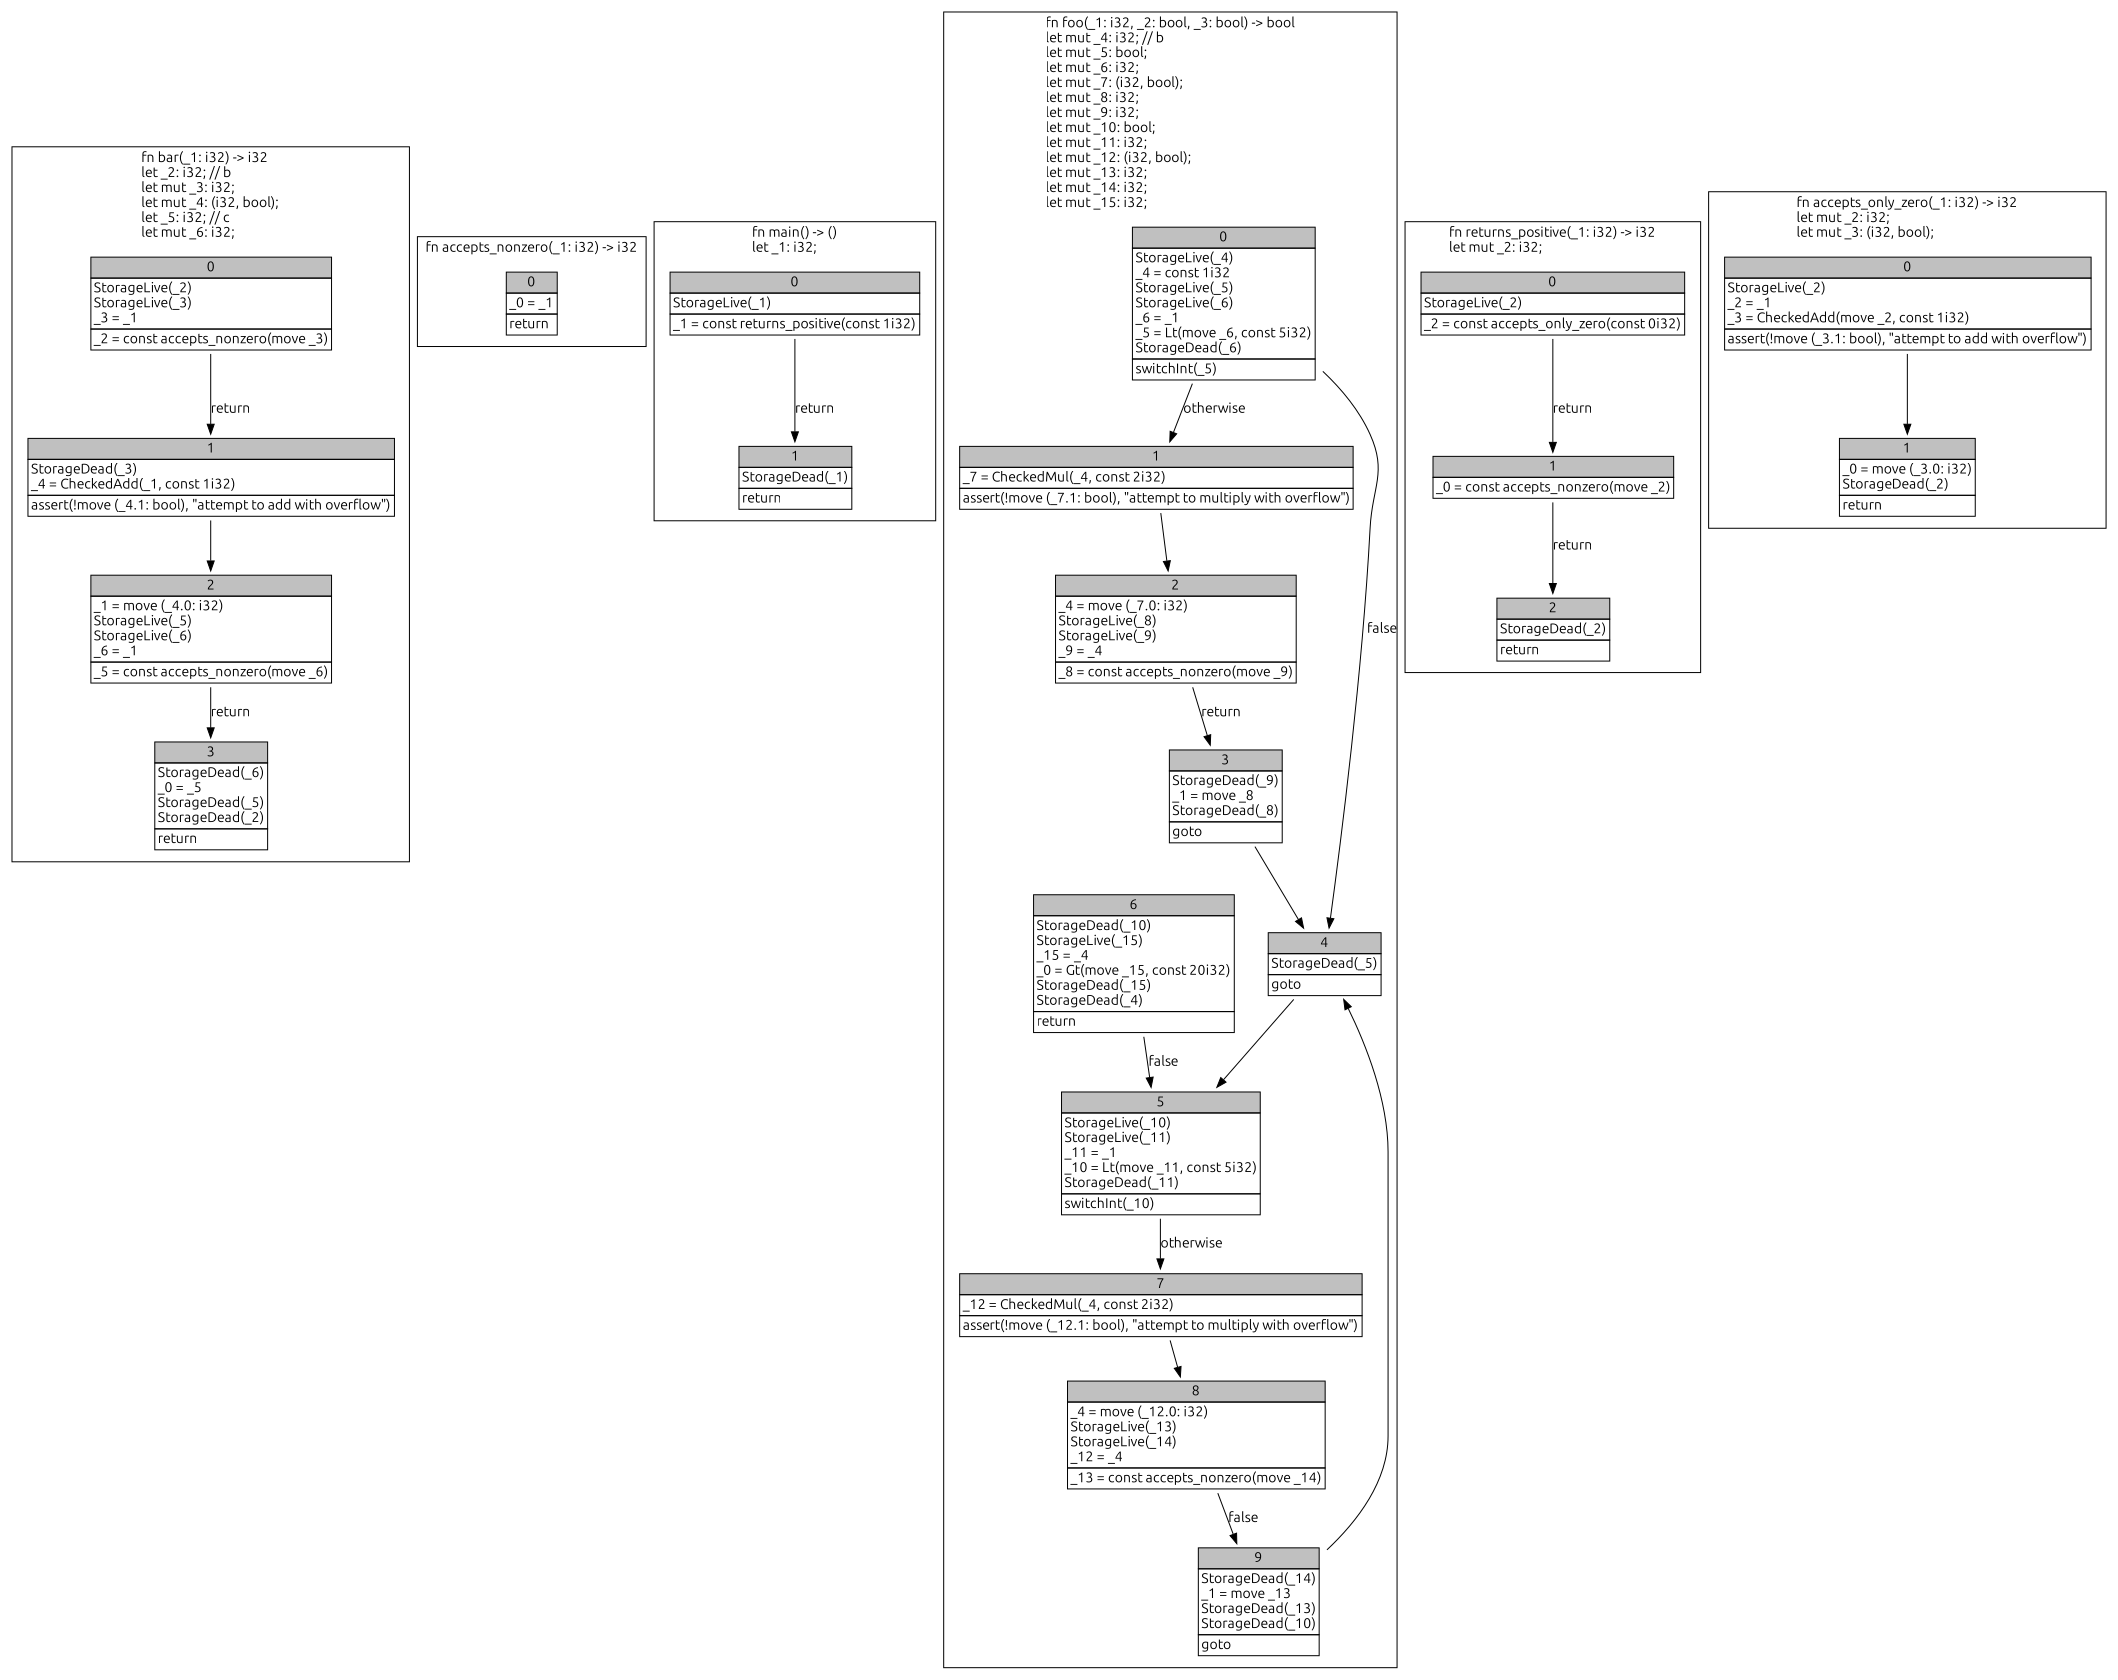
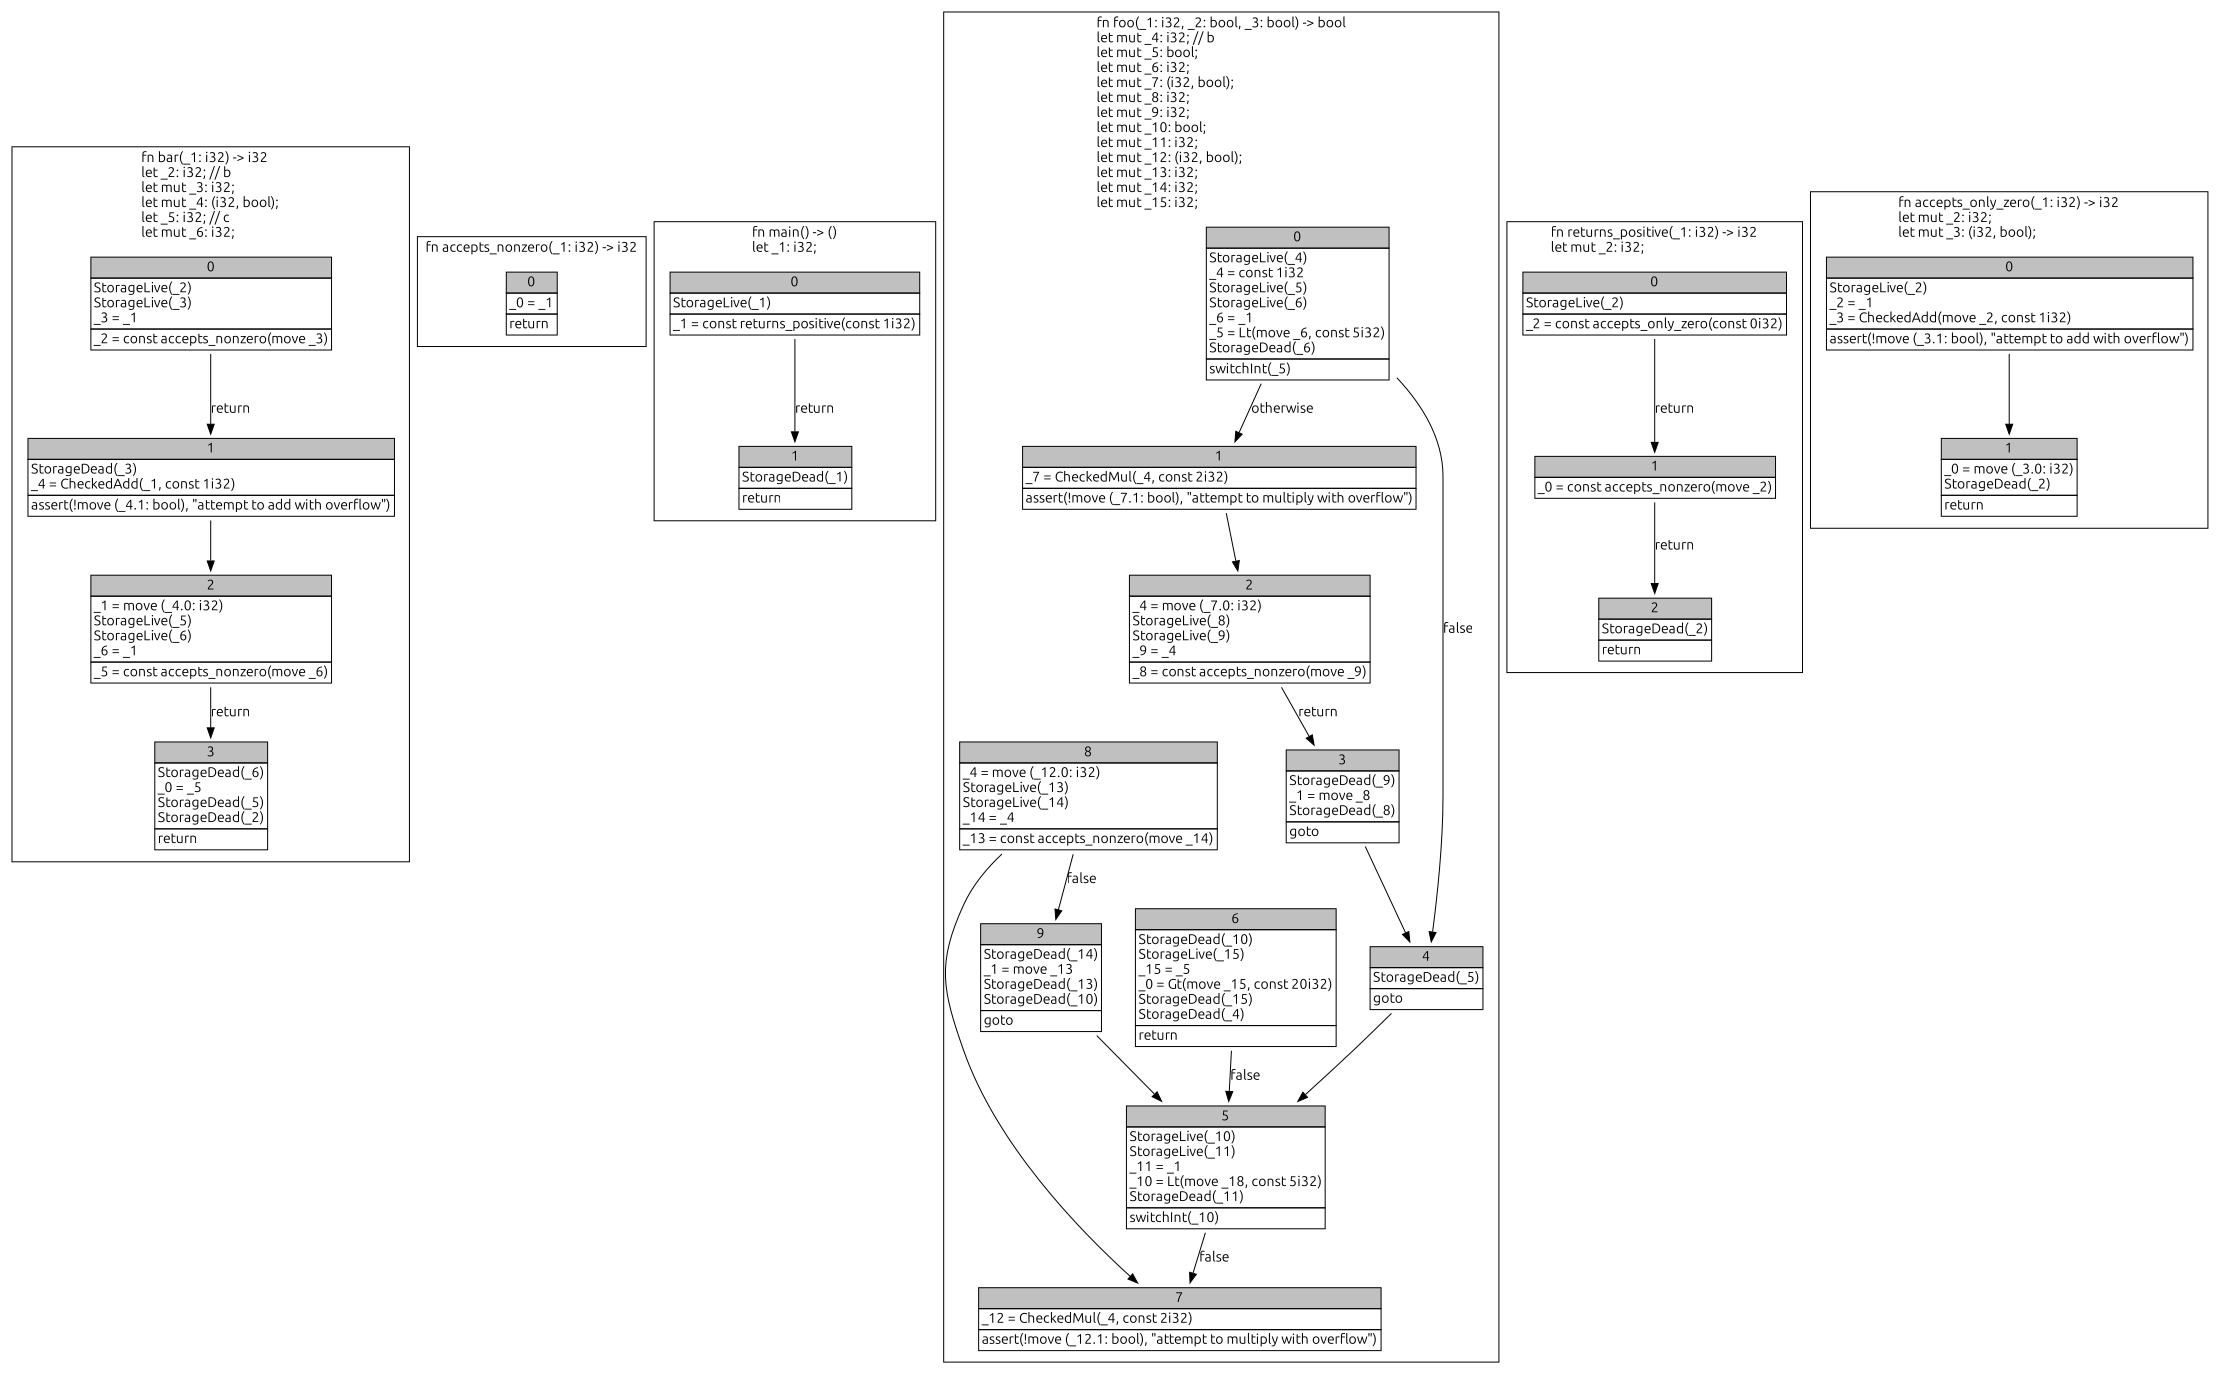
(1063, 956) -> (1165, 970)
(1161, 1168) -> (1226, 1182)
(1192, 1244) -> (1215, 1258)
(1388, 1285) -> (1126, 1065)
(1174, 1354) -> (977, 1082)
(1097, 1457) -> (989, 818)
